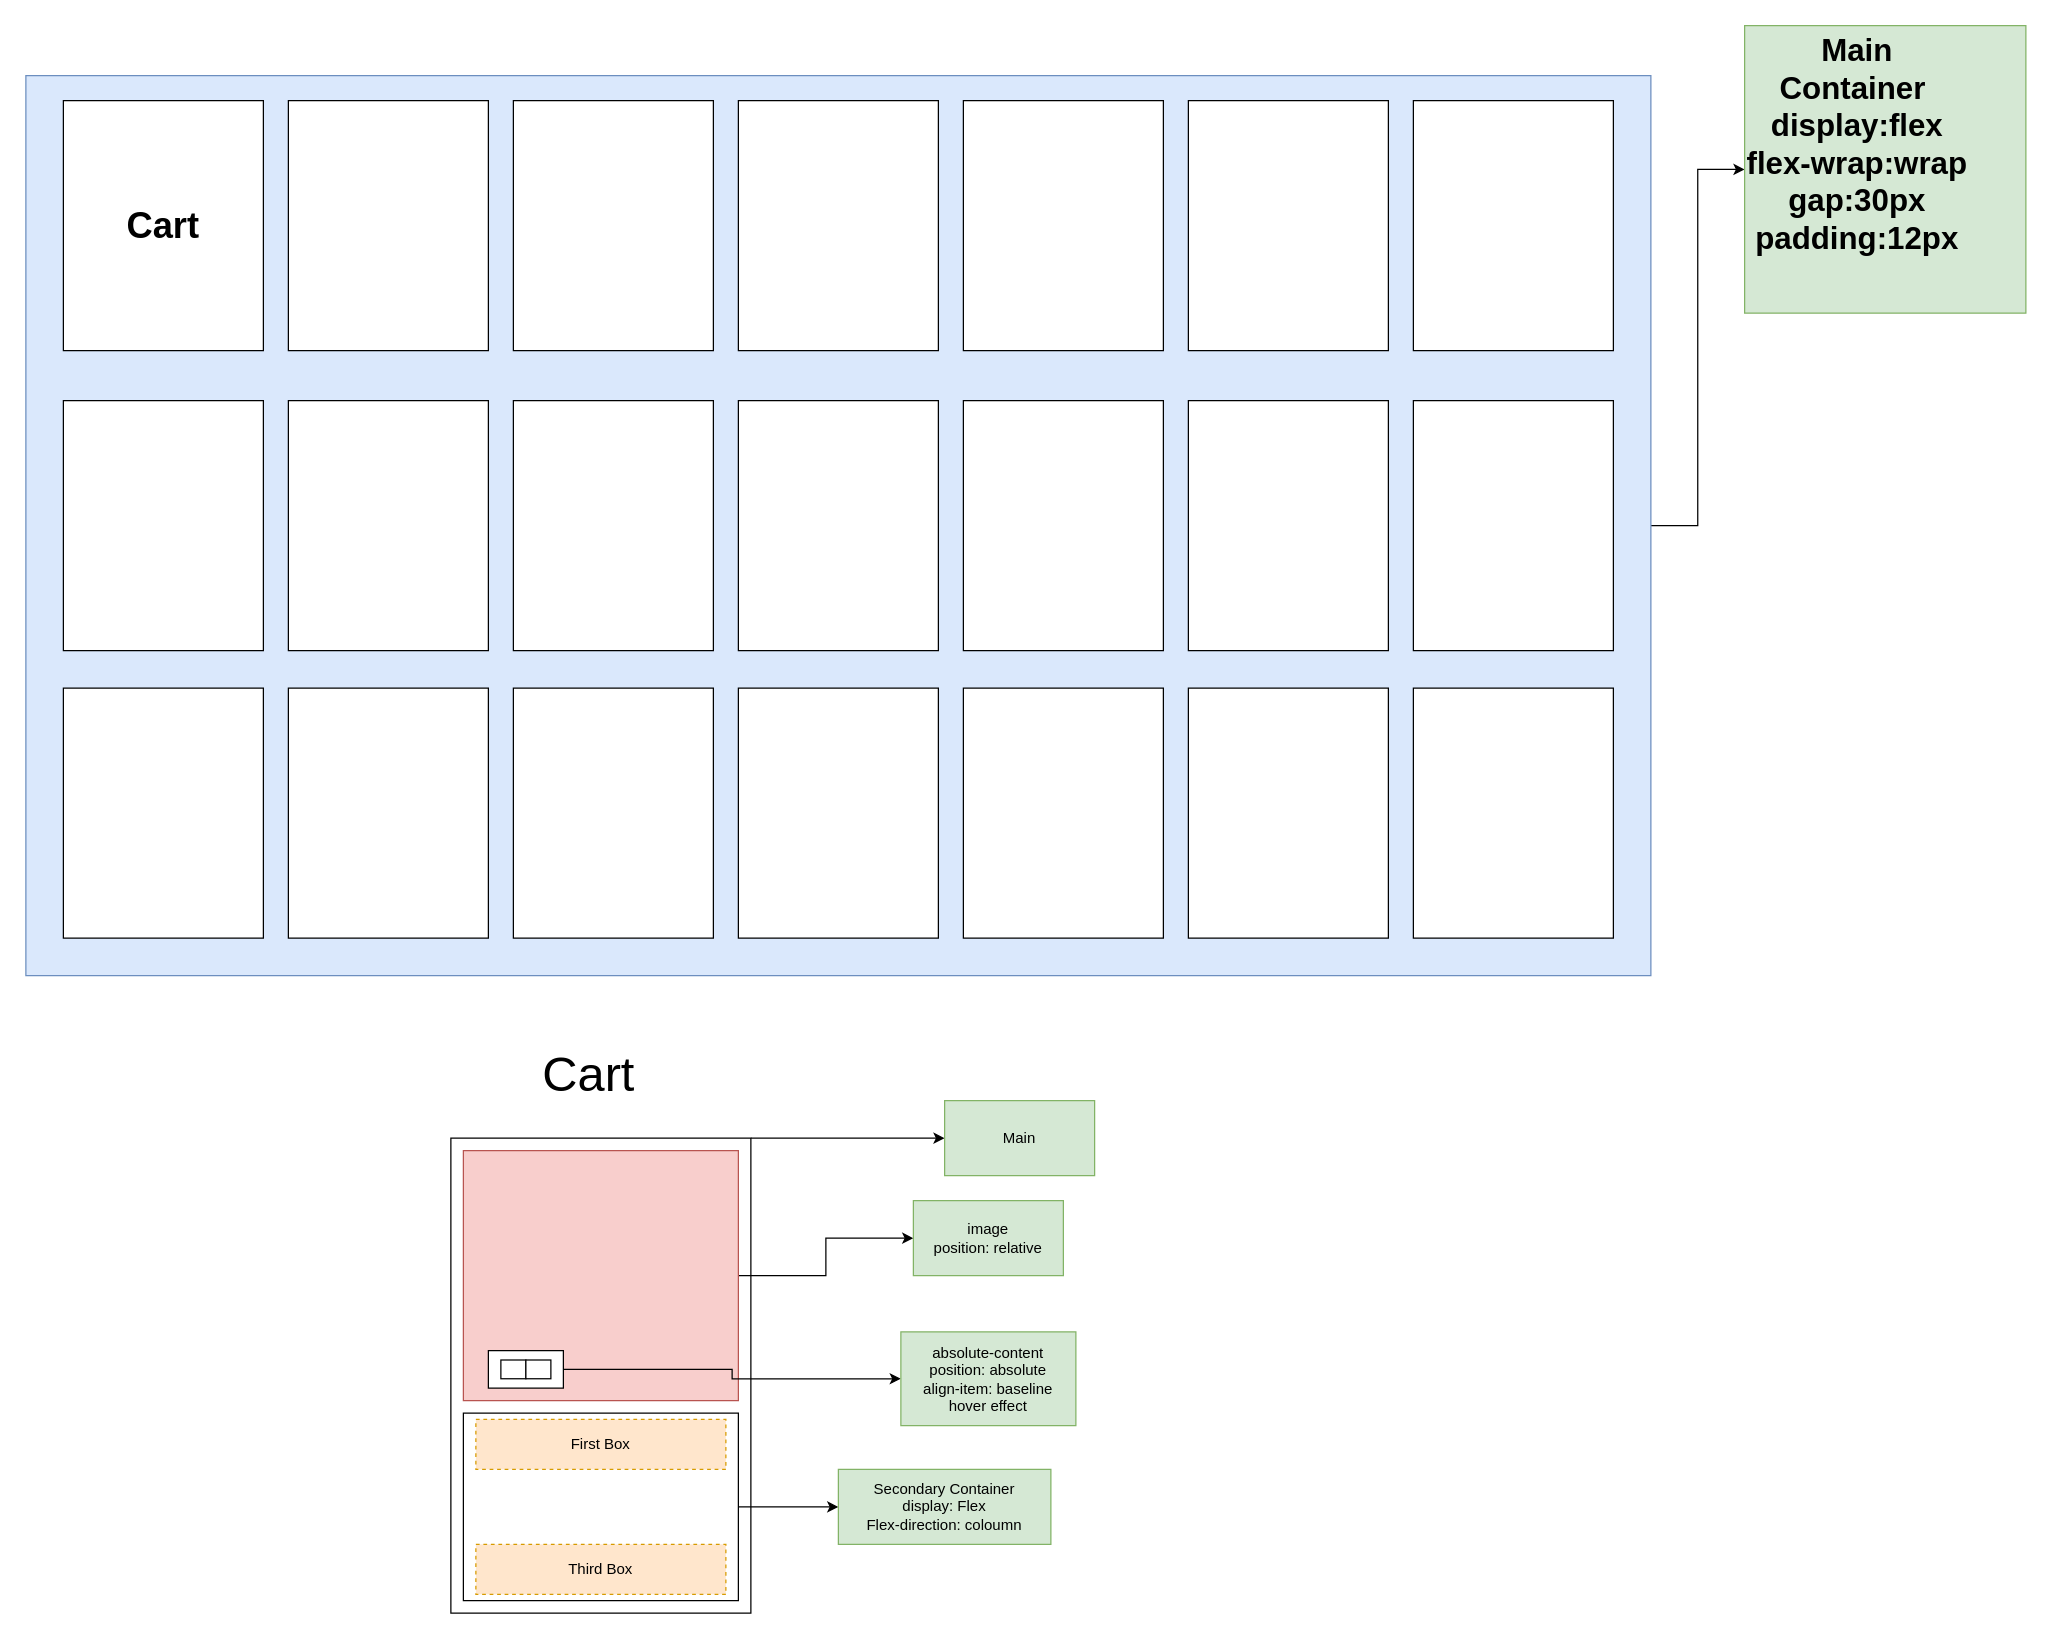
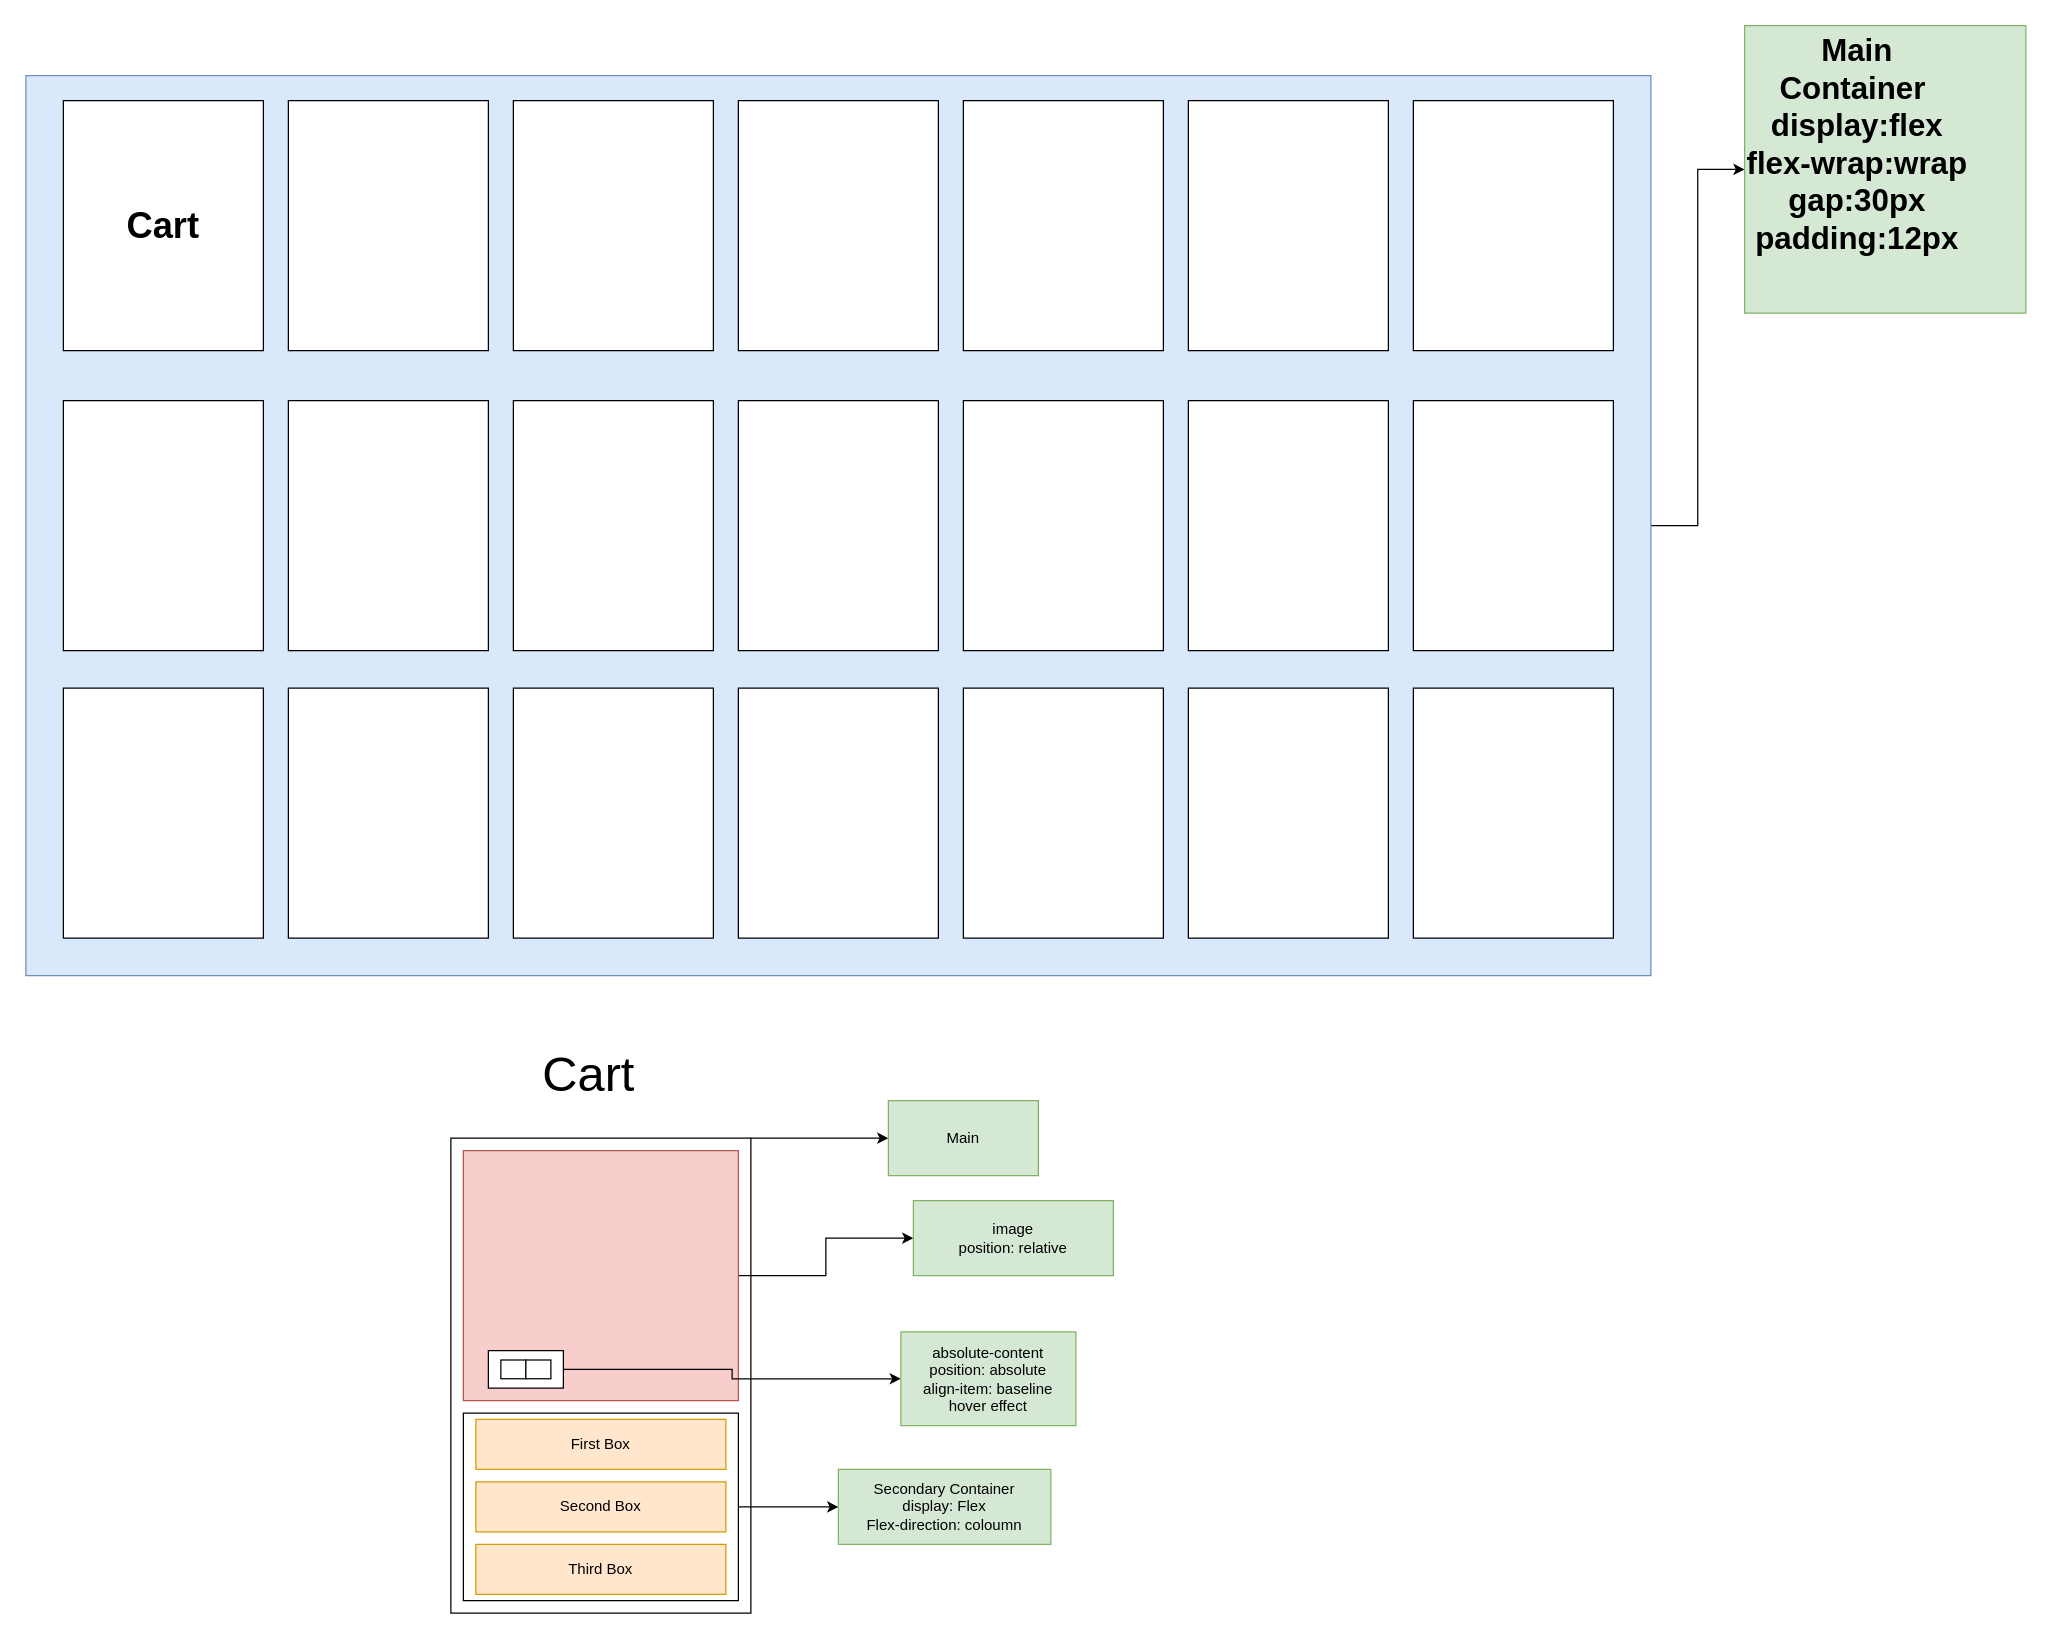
(1019, 1138) -> (963, 1138)
(988, 1238) -> (1013, 1238)
(601, 1444) -> (601, 1444)
none -> (601, 1507)
(601, 1569) -> (601, 1569)
